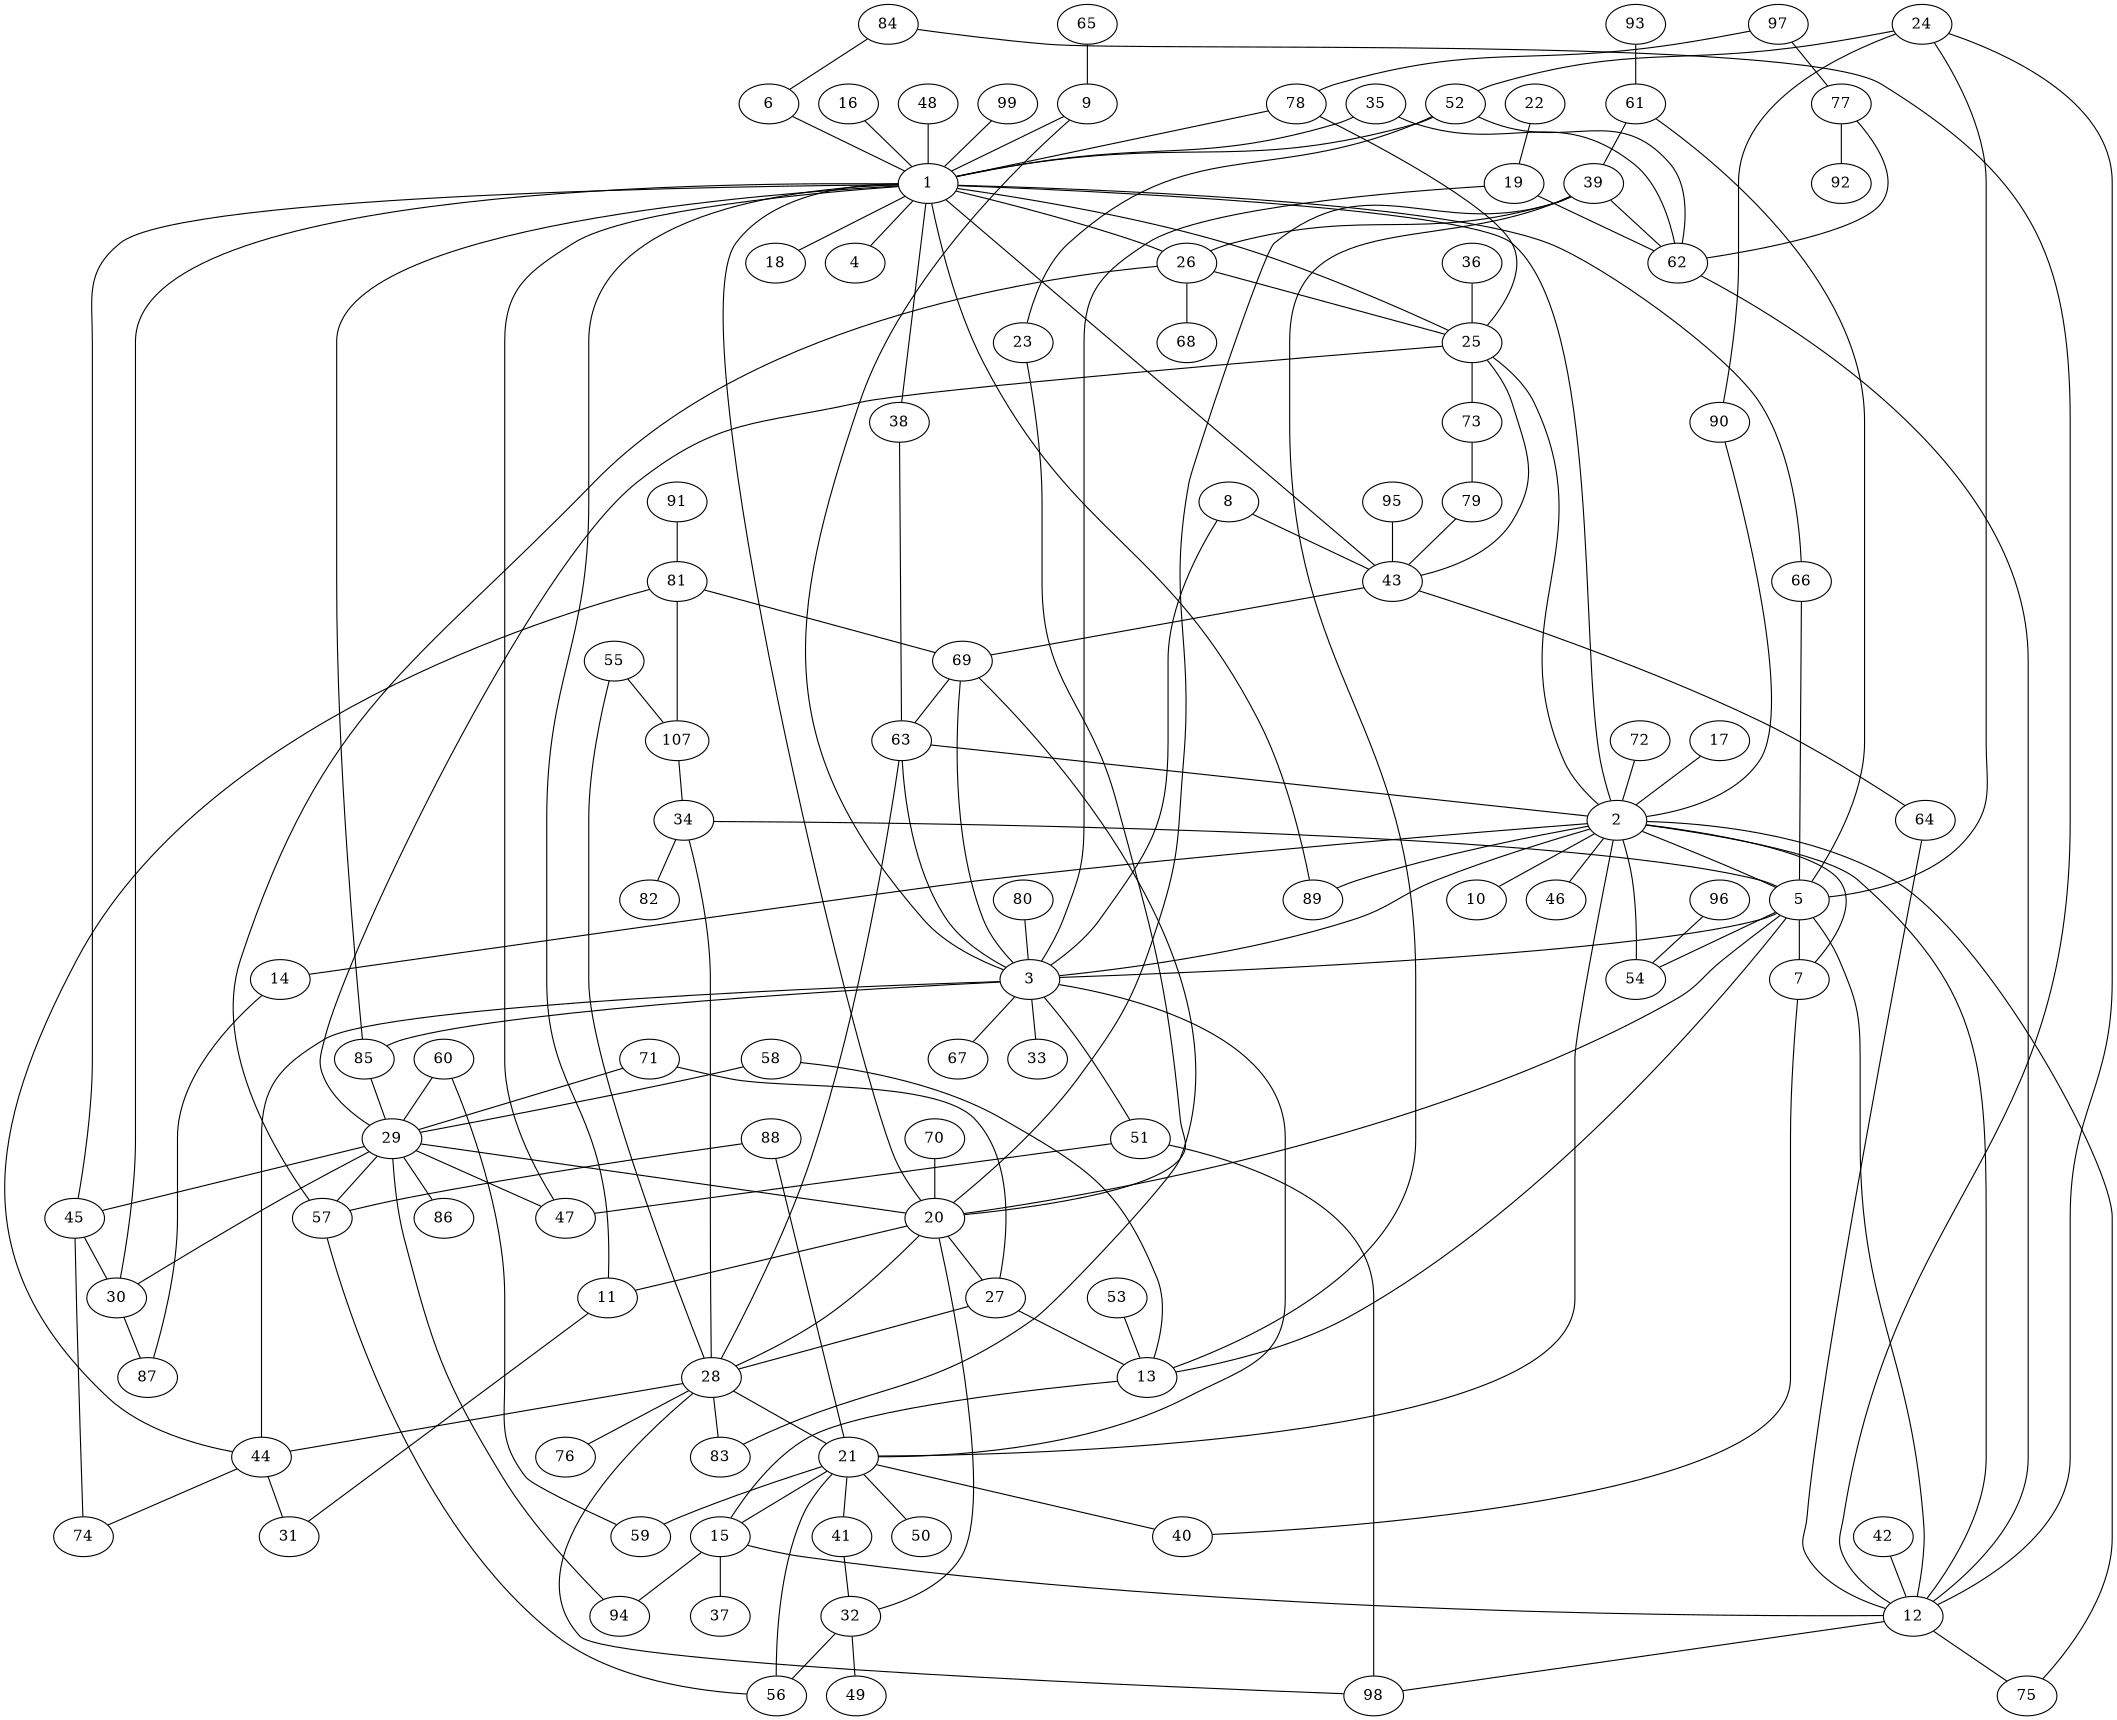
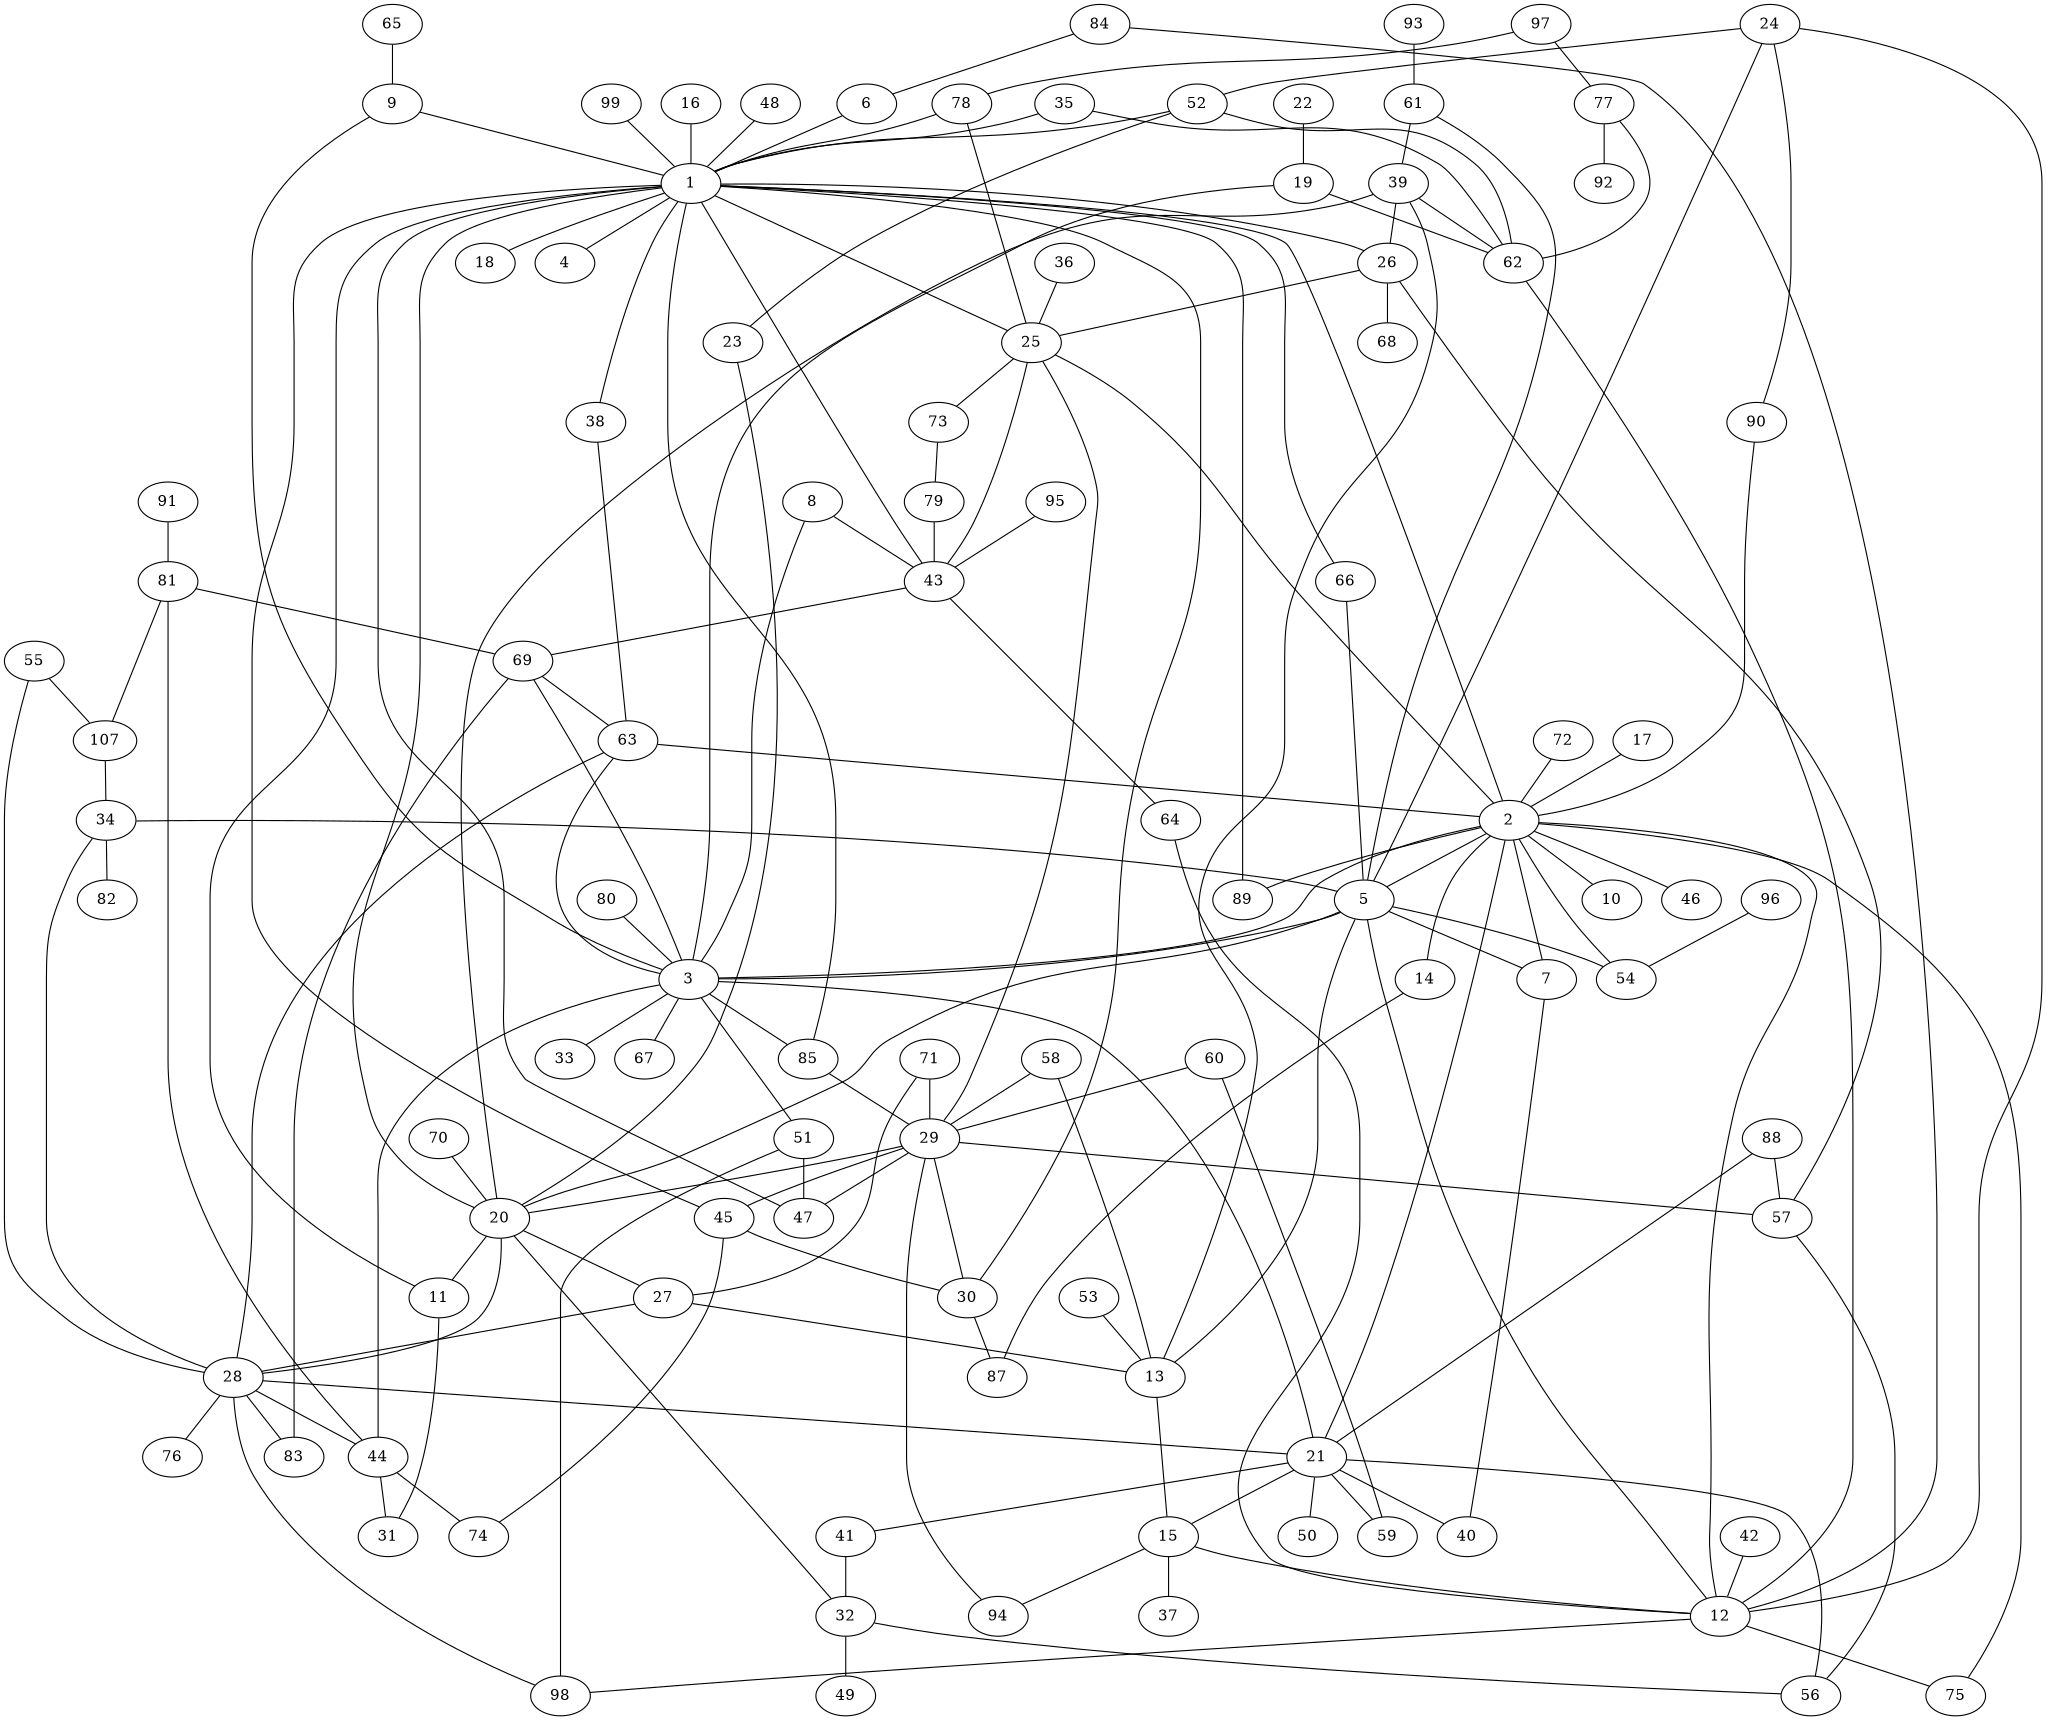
(444, 1218) -> none
